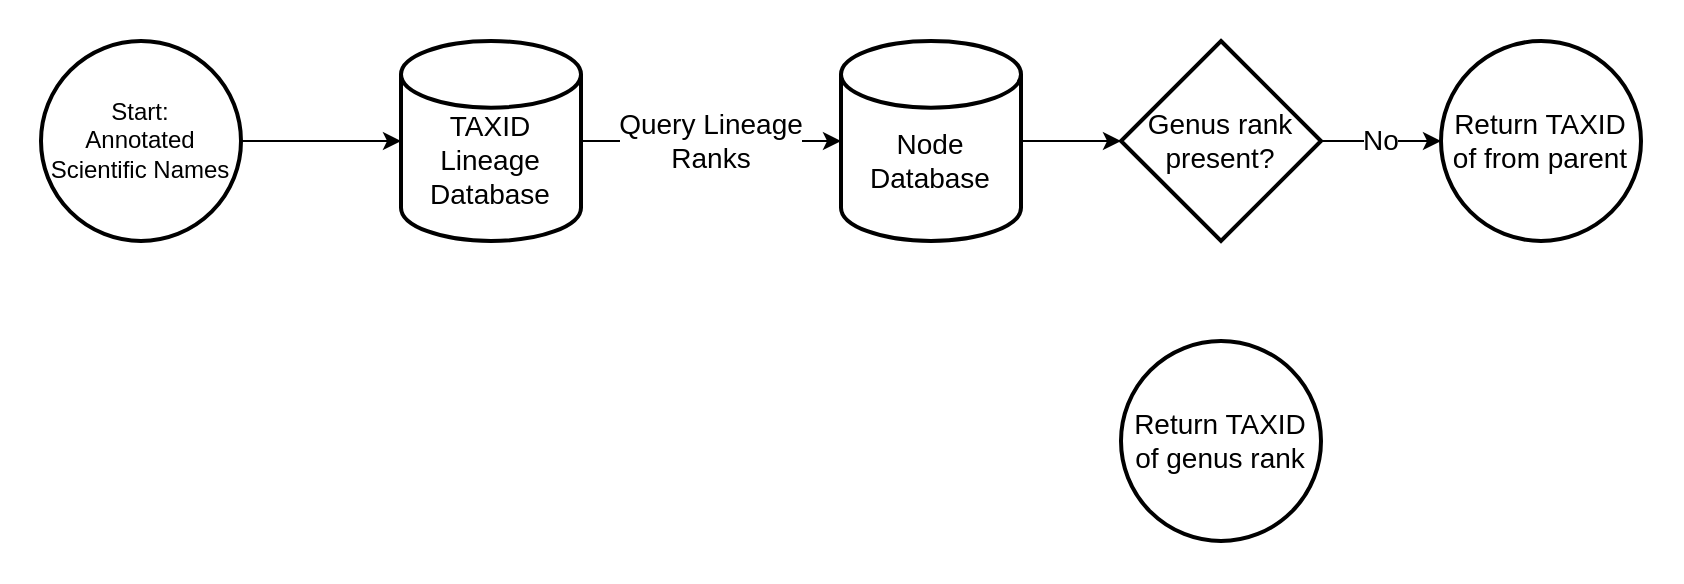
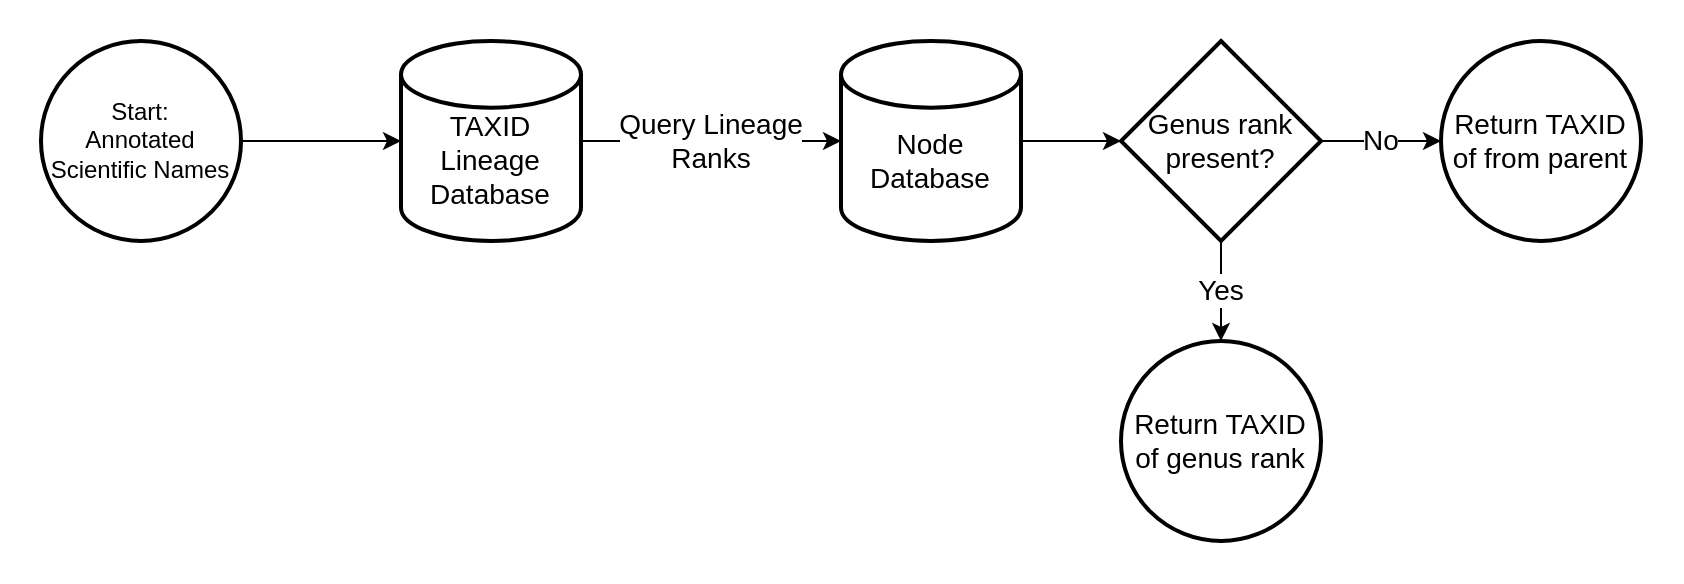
none -> (1221, 306)
